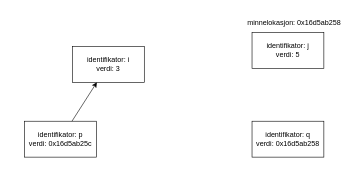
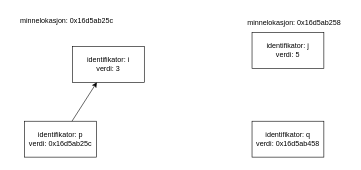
none -> (66, 21)
(288, 140) -> (288, 140)
